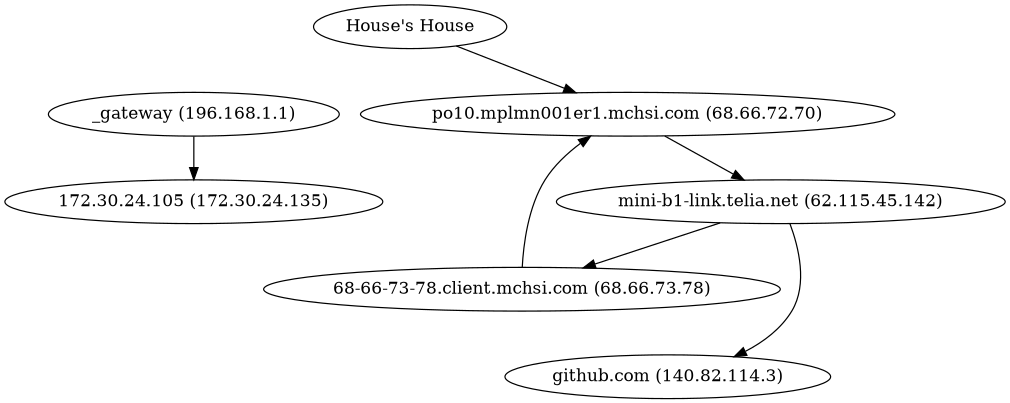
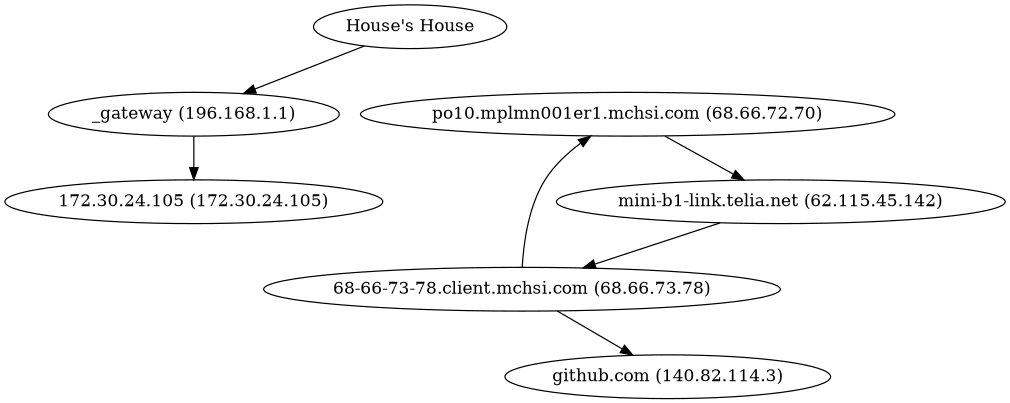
(510, 67) -> (310, 68)
(194, 202) -> (194, 202)
(797, 298) -> (590, 330)
